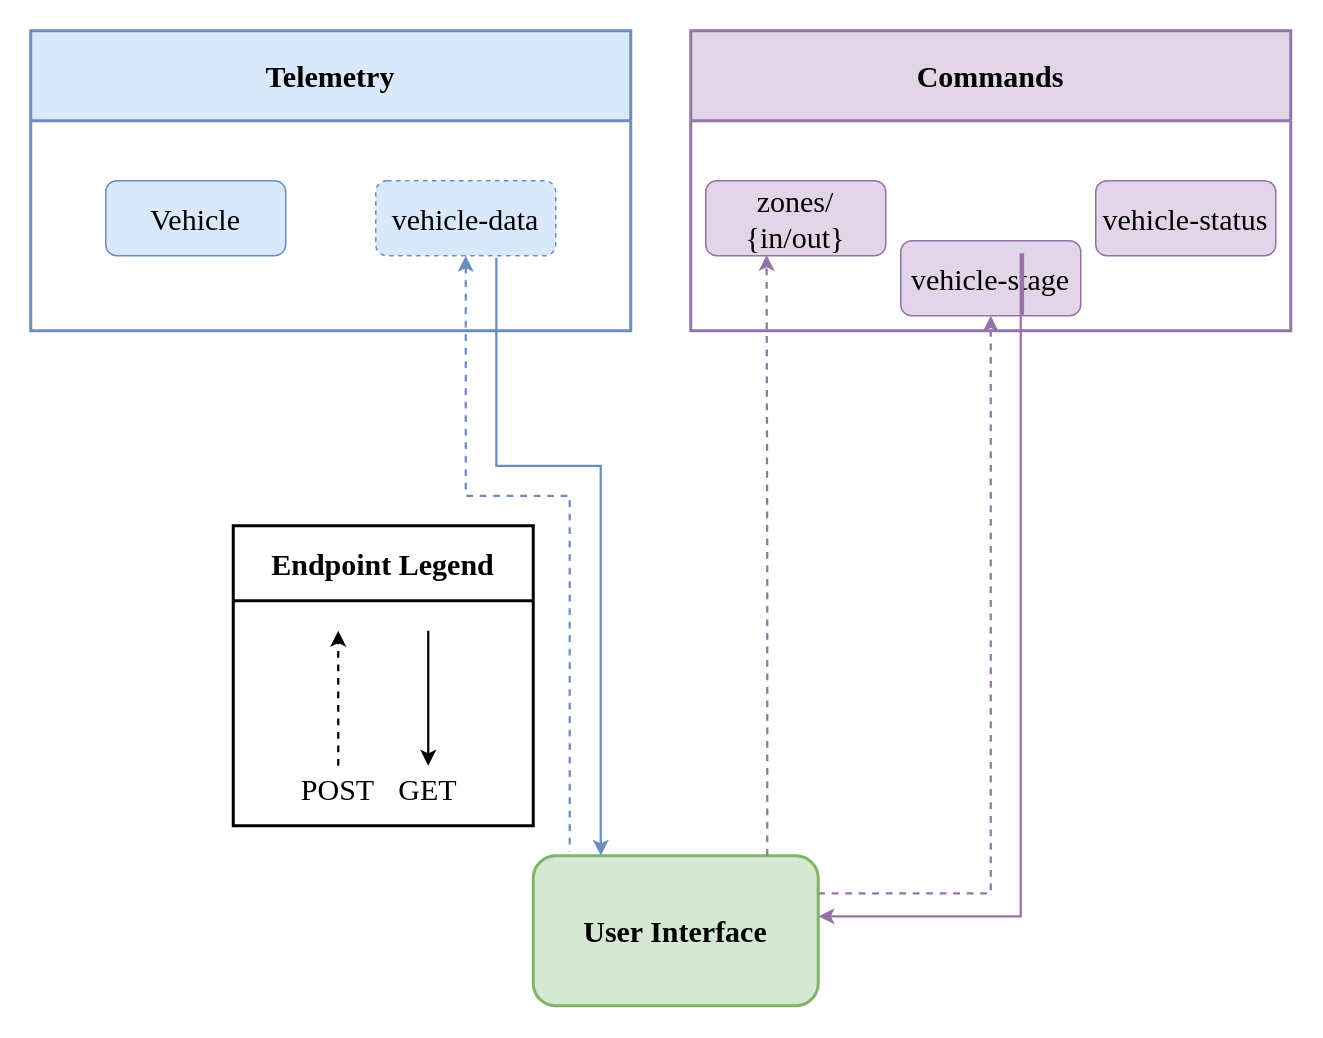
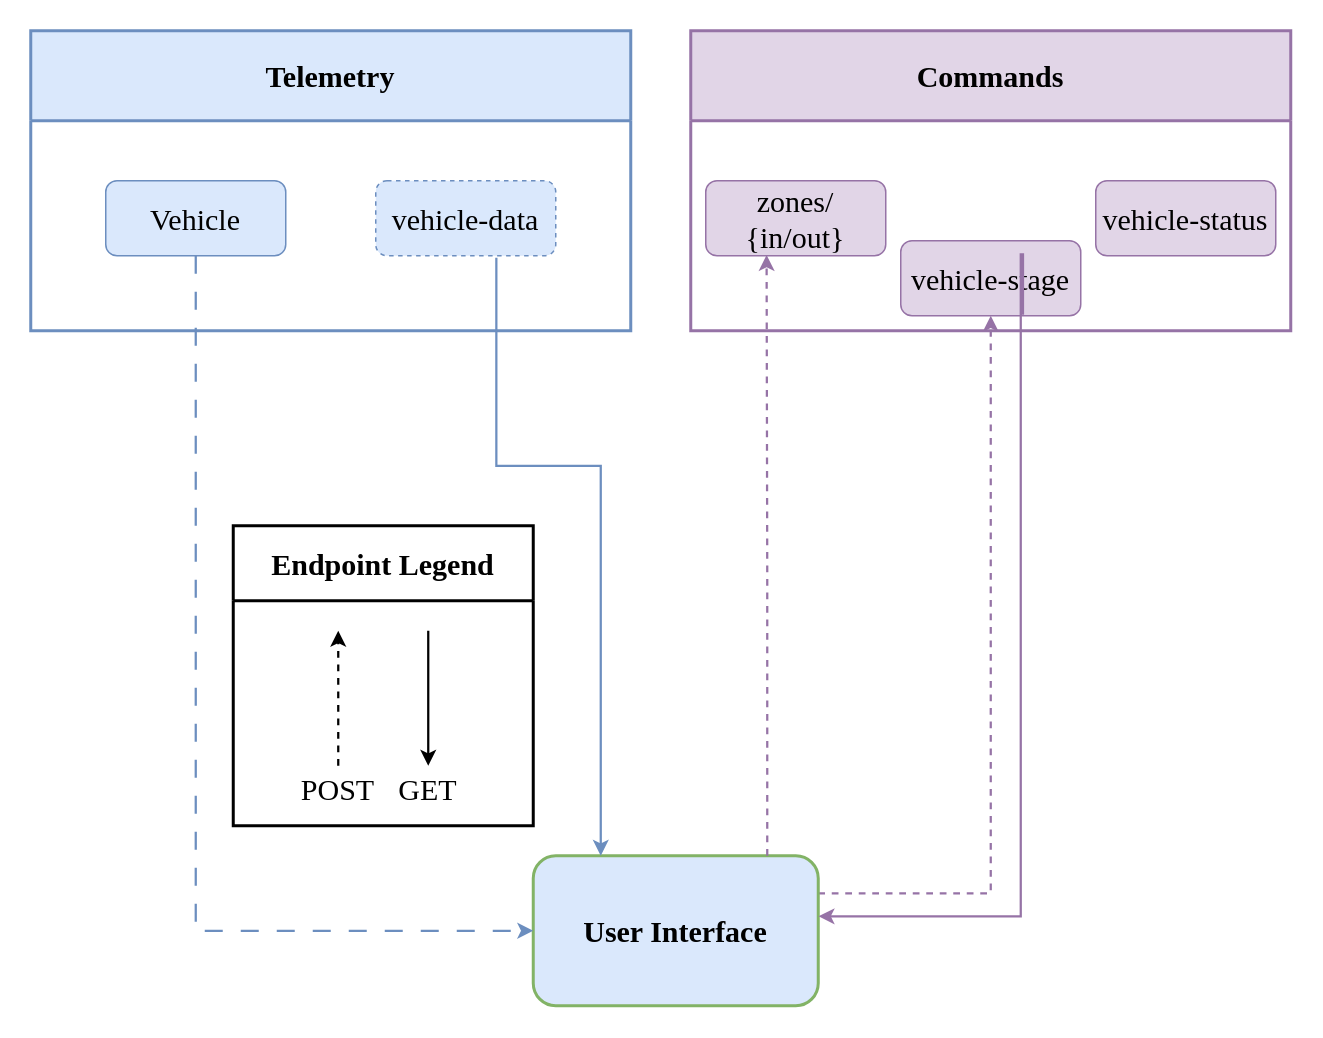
(570, 504) -> none
none -> (506, 931)
(676, 931) -> (676, 931)
